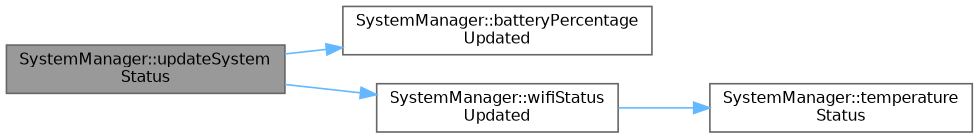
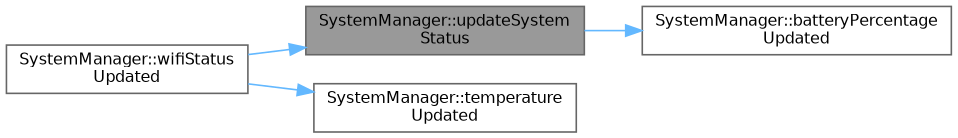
(323, 89) -> (269, 52)
(841, 108) -> (445, 108)
